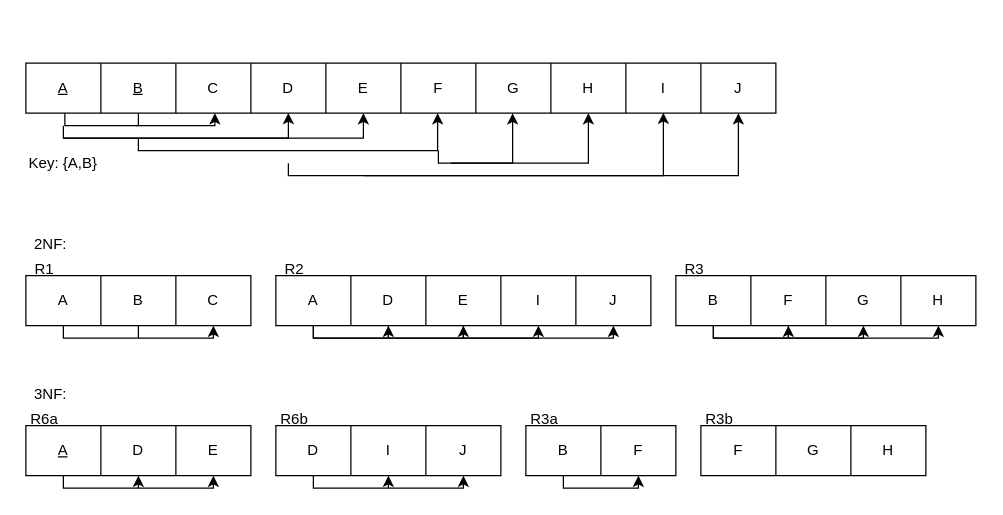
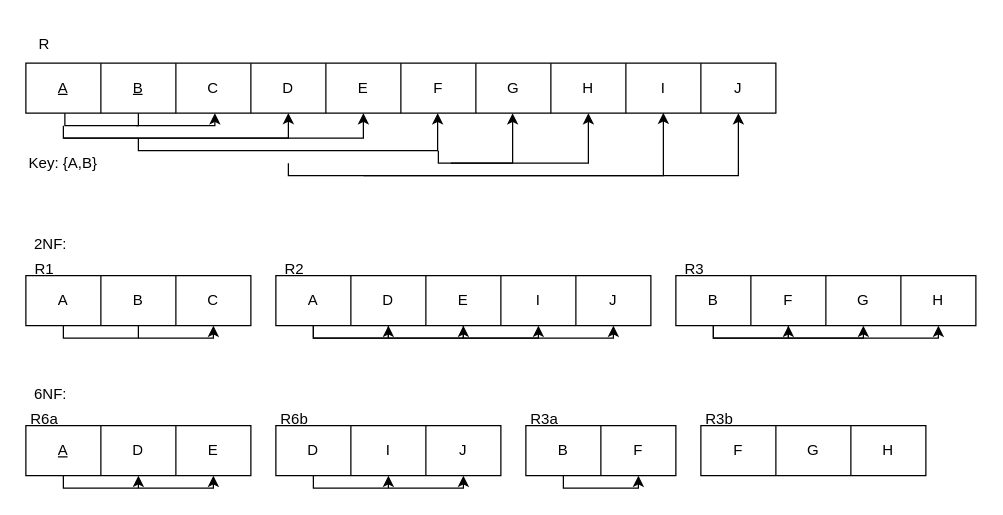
none -> (44, 44)
(51, 394) -> (51, 394)
